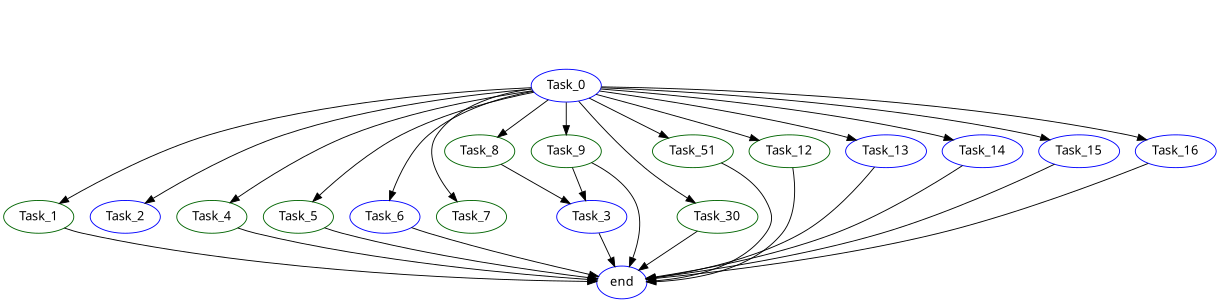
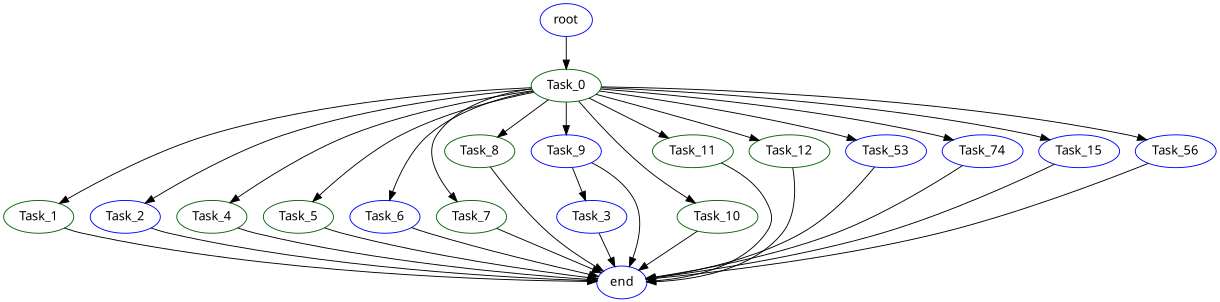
none -> (566, 20)
(566, 86) -> (566, 86)
(566, 151) -> (566, 151)
(693, 151) -> (693, 151)
(886, 151) -> (886, 151)
(983, 151) -> (983, 151)
(1176, 151) -> (1176, 151)
(532, 182) -> (538, 222)
(717, 217) -> (717, 217)
none -> (545, 249)
none -> (368, 265)
